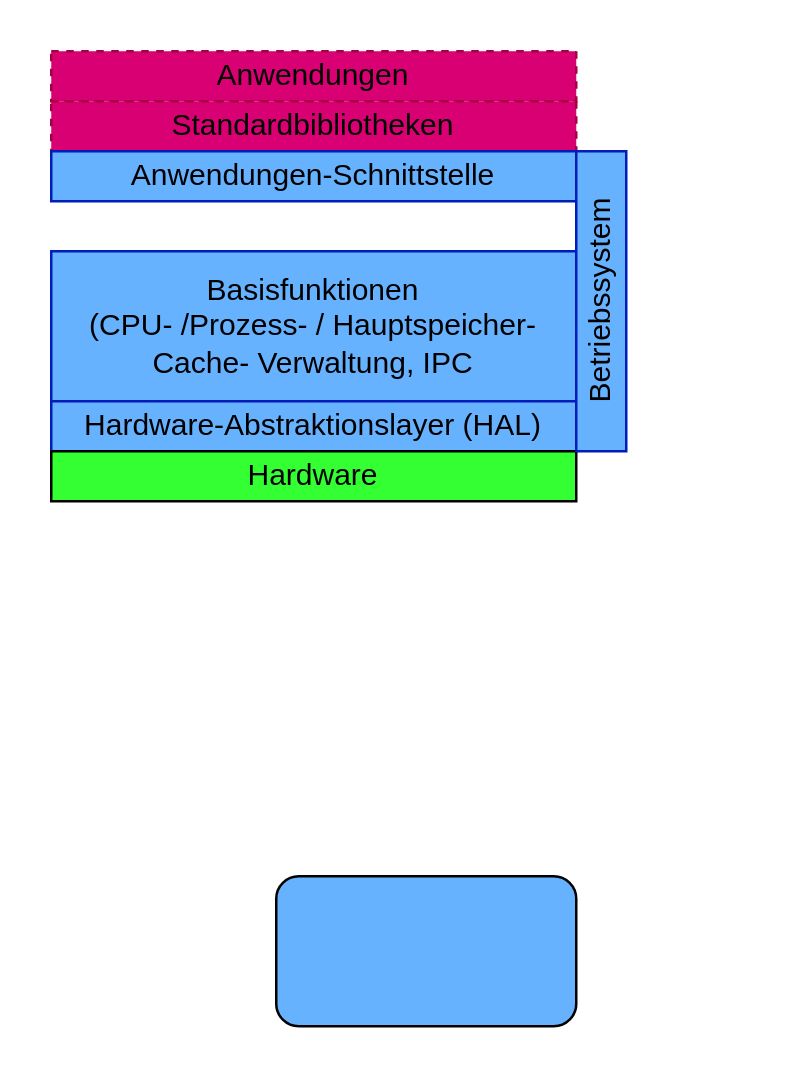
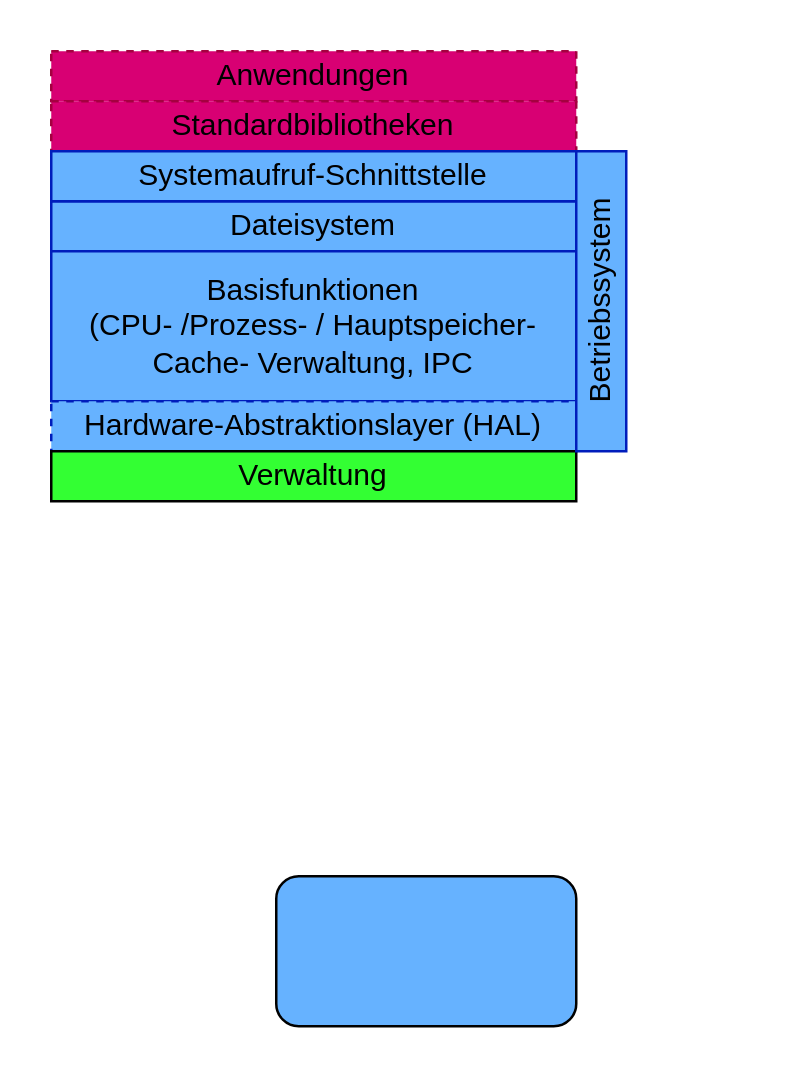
(314, 176) -> (314, 176)
none -> (314, 226)
(314, 426) -> (314, 426)
(314, 476) -> (314, 476)
